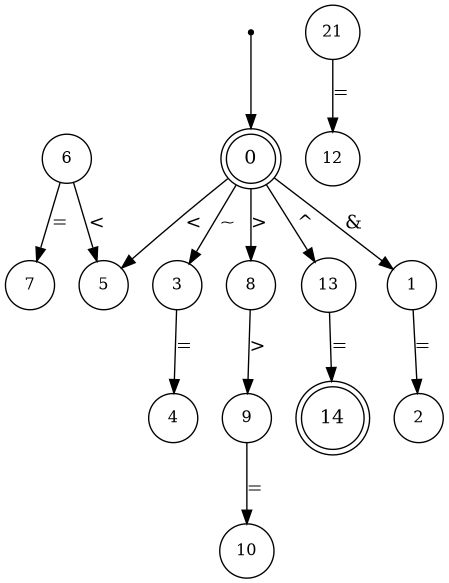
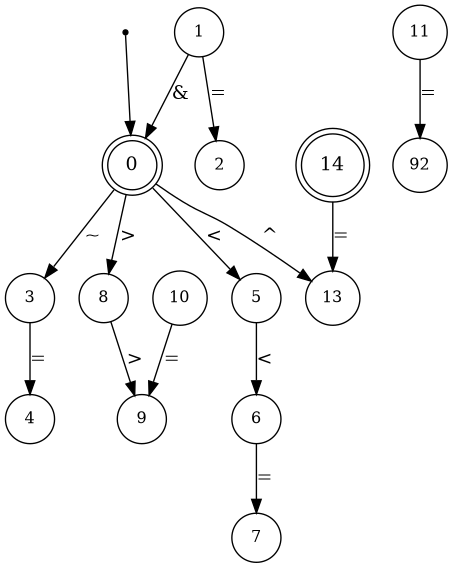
(333, 32) -> (420, 32)
(333, 159) -> (420, 165)
(83, 215) -> (256, 352)
(328, 219) -> (170, 90)
(330, 340) -> (333, 229)
(247, 476) -> (163, 353)
